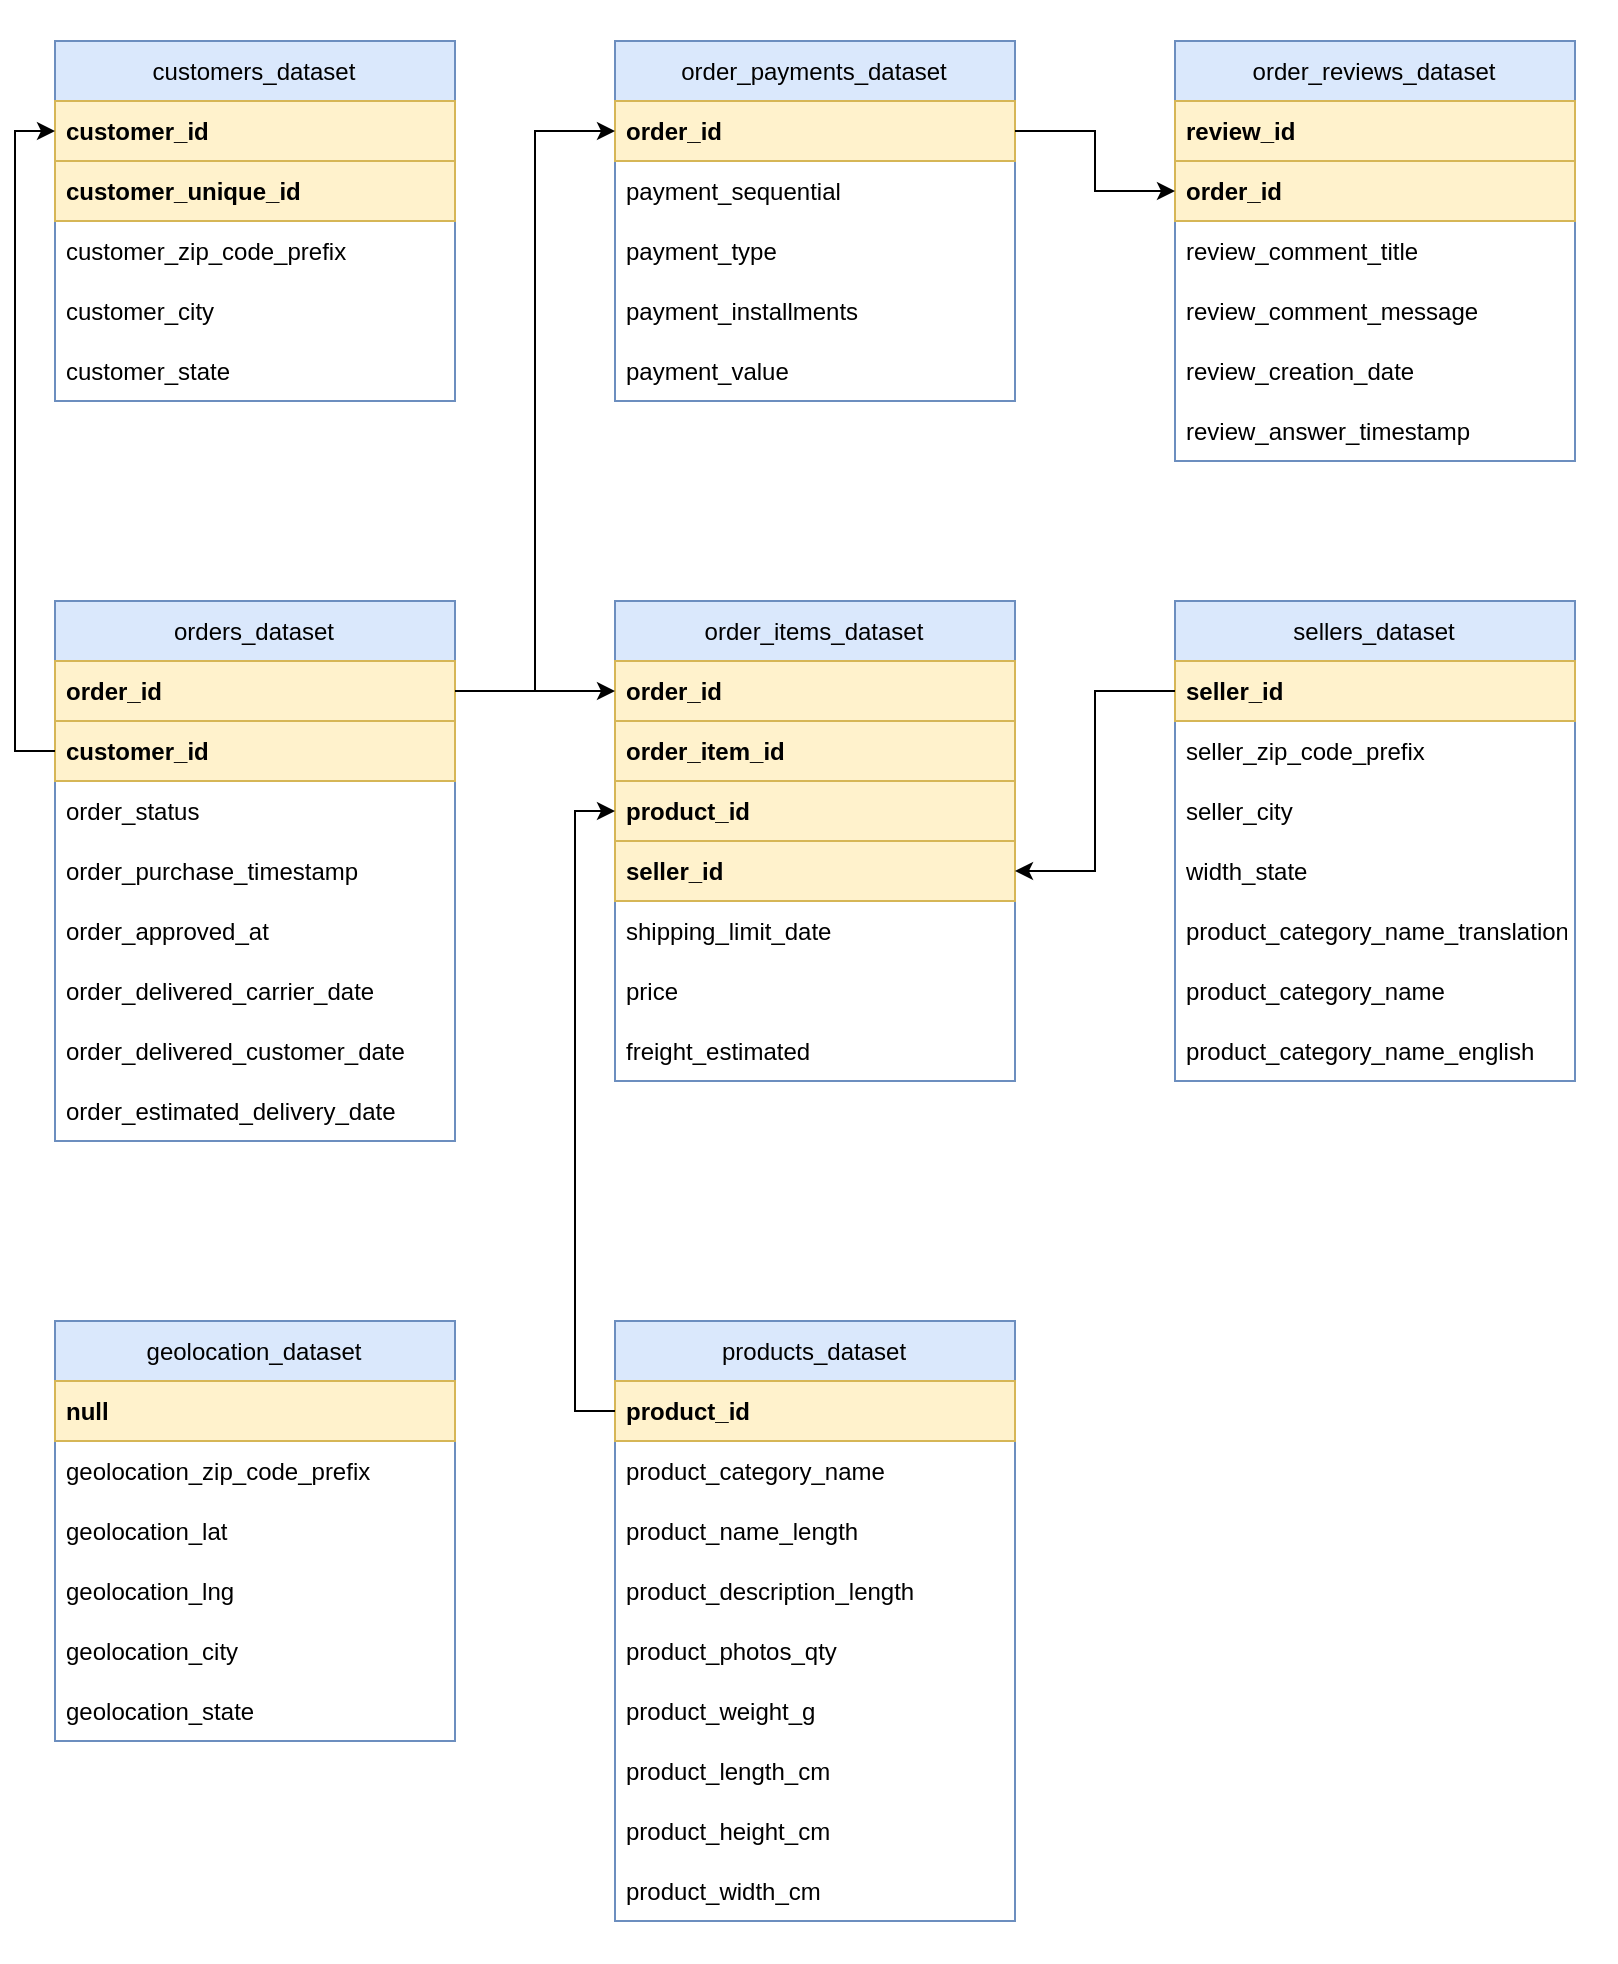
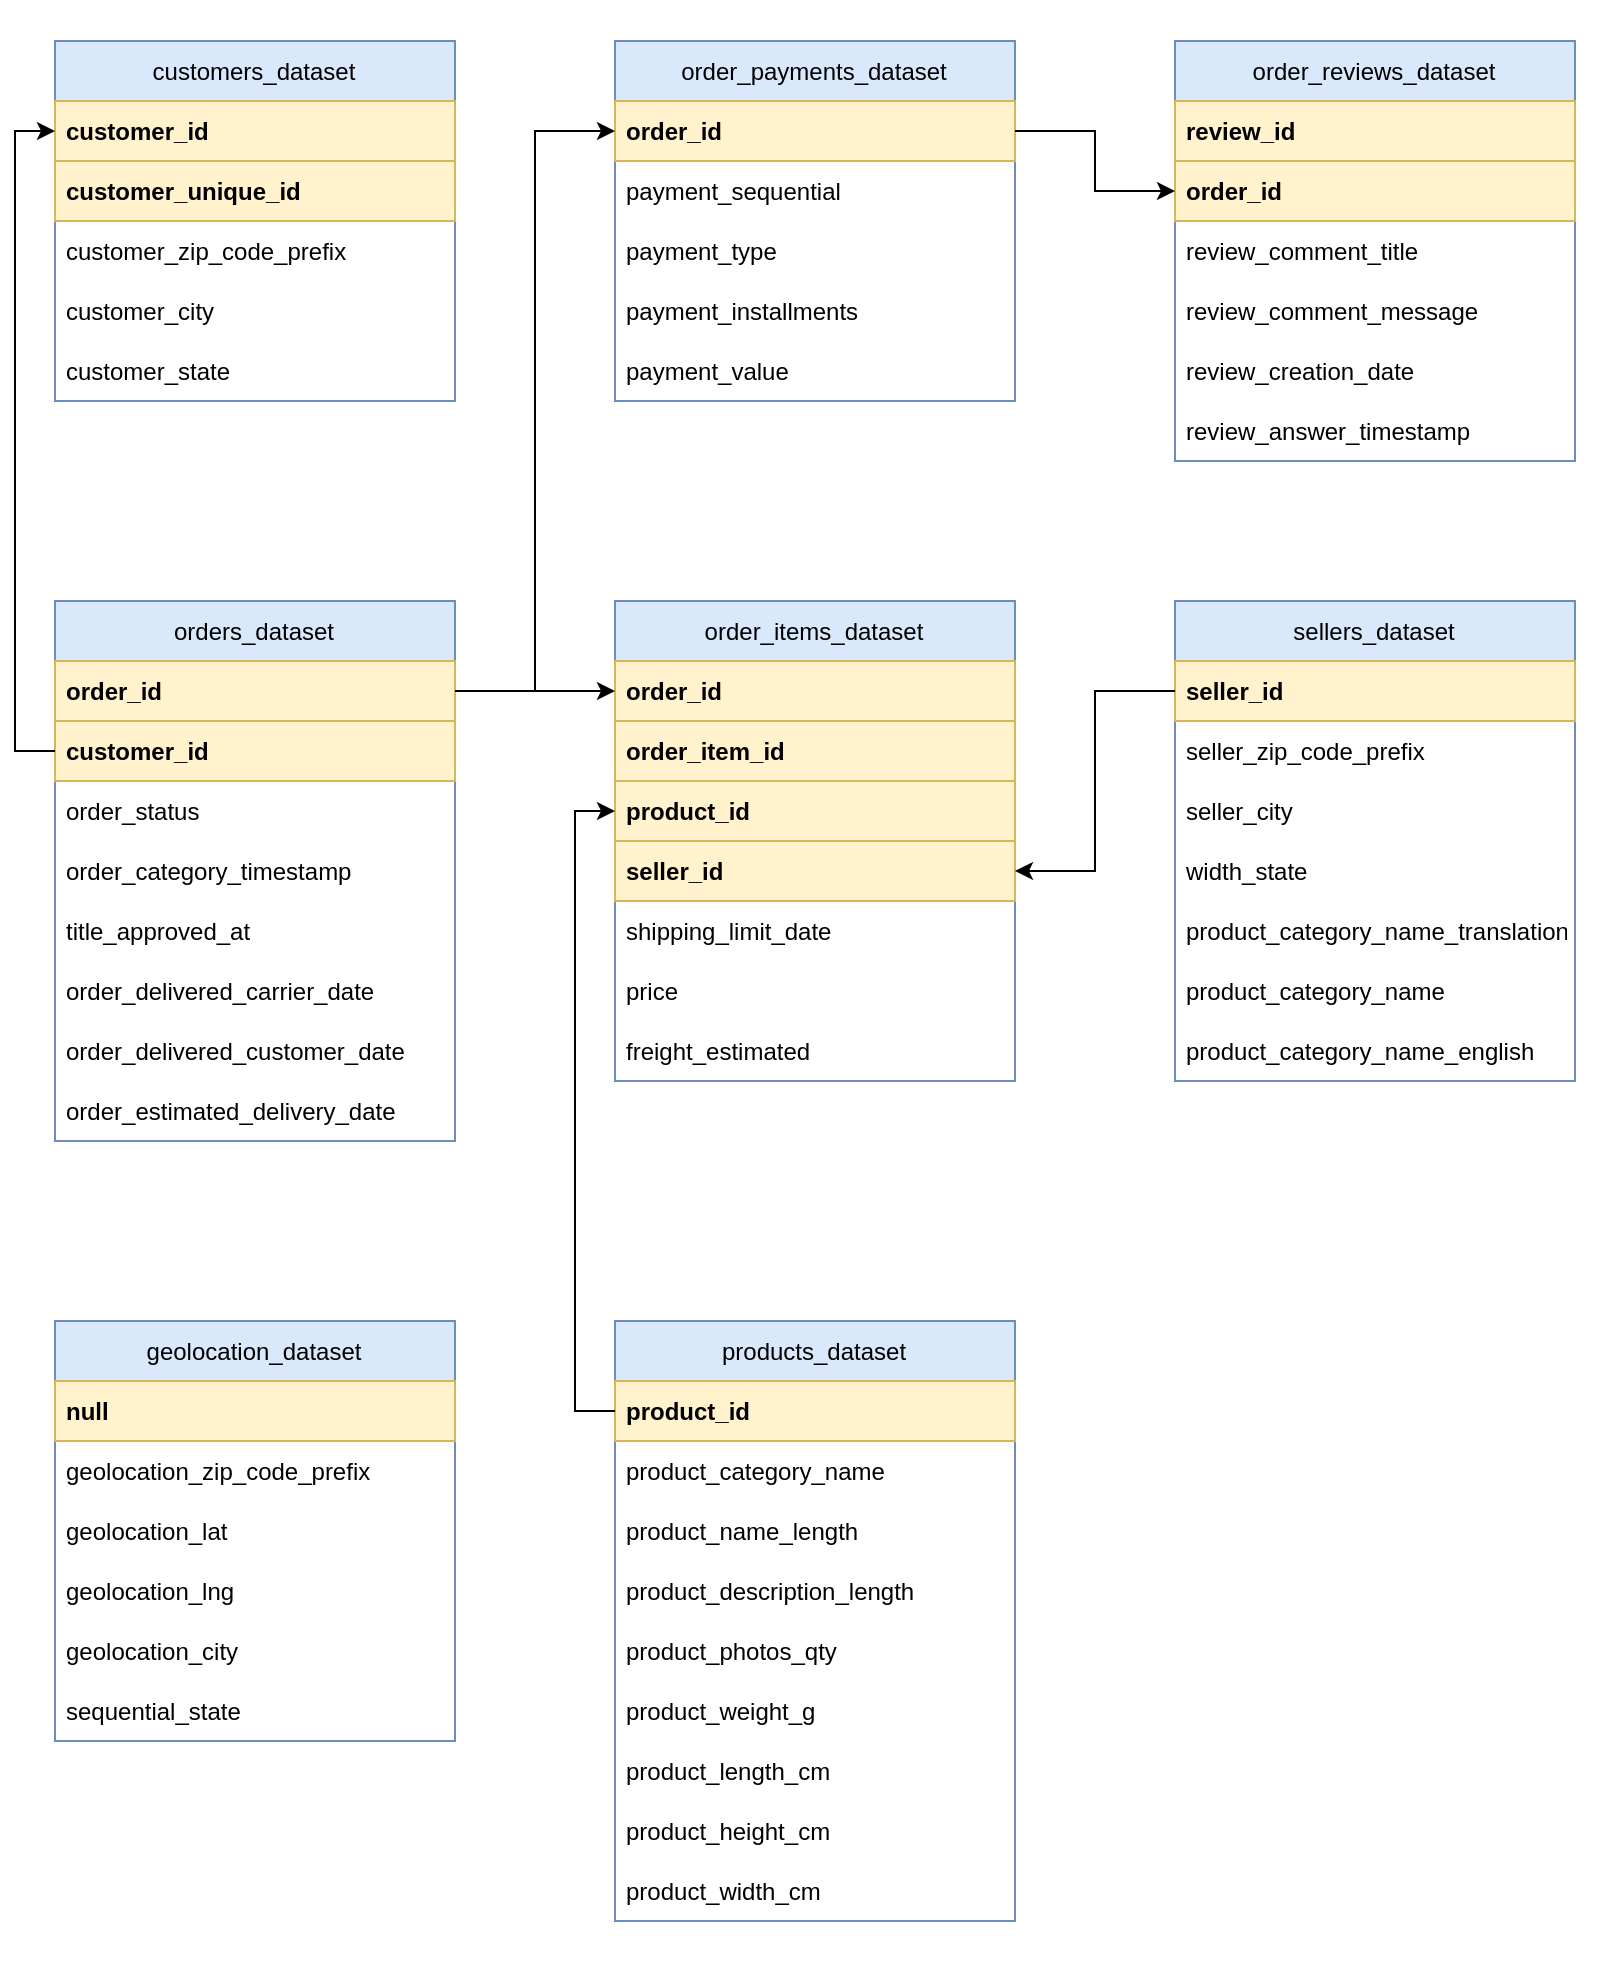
(224, 872) -> (224, 872)
(180, 932) -> (174, 932)
(174, 1712) -> (167, 1712)
